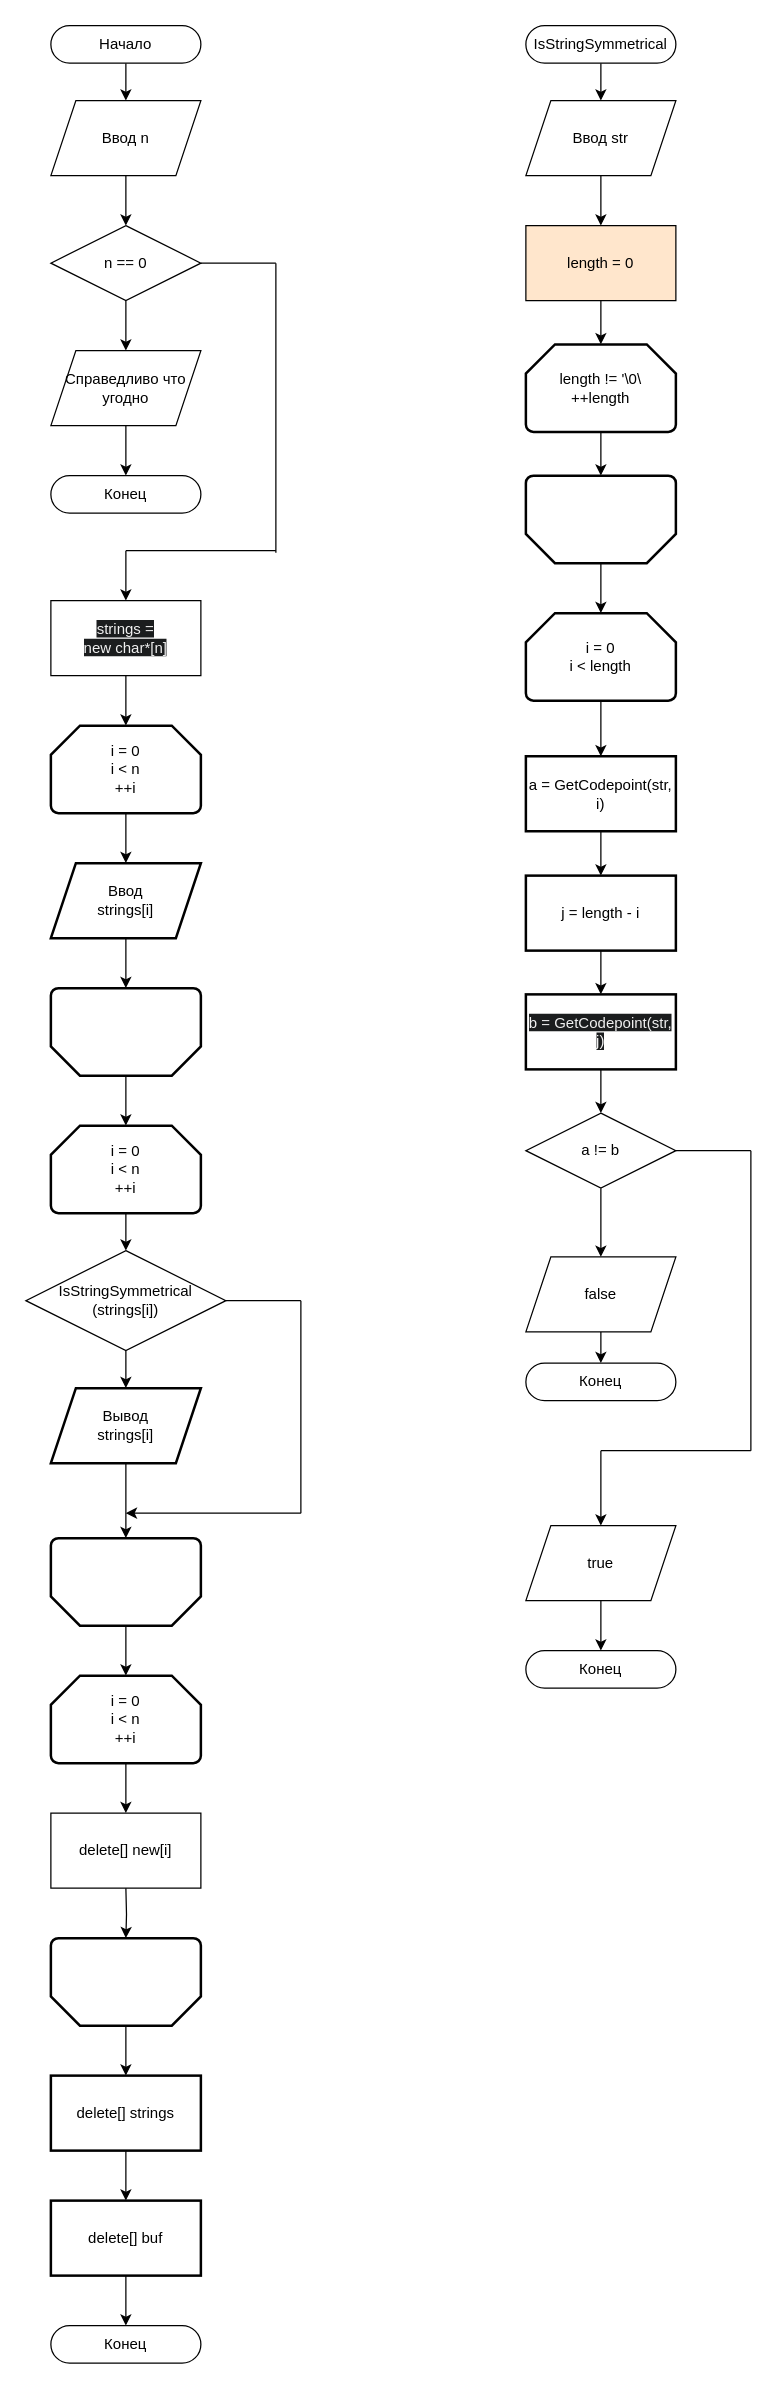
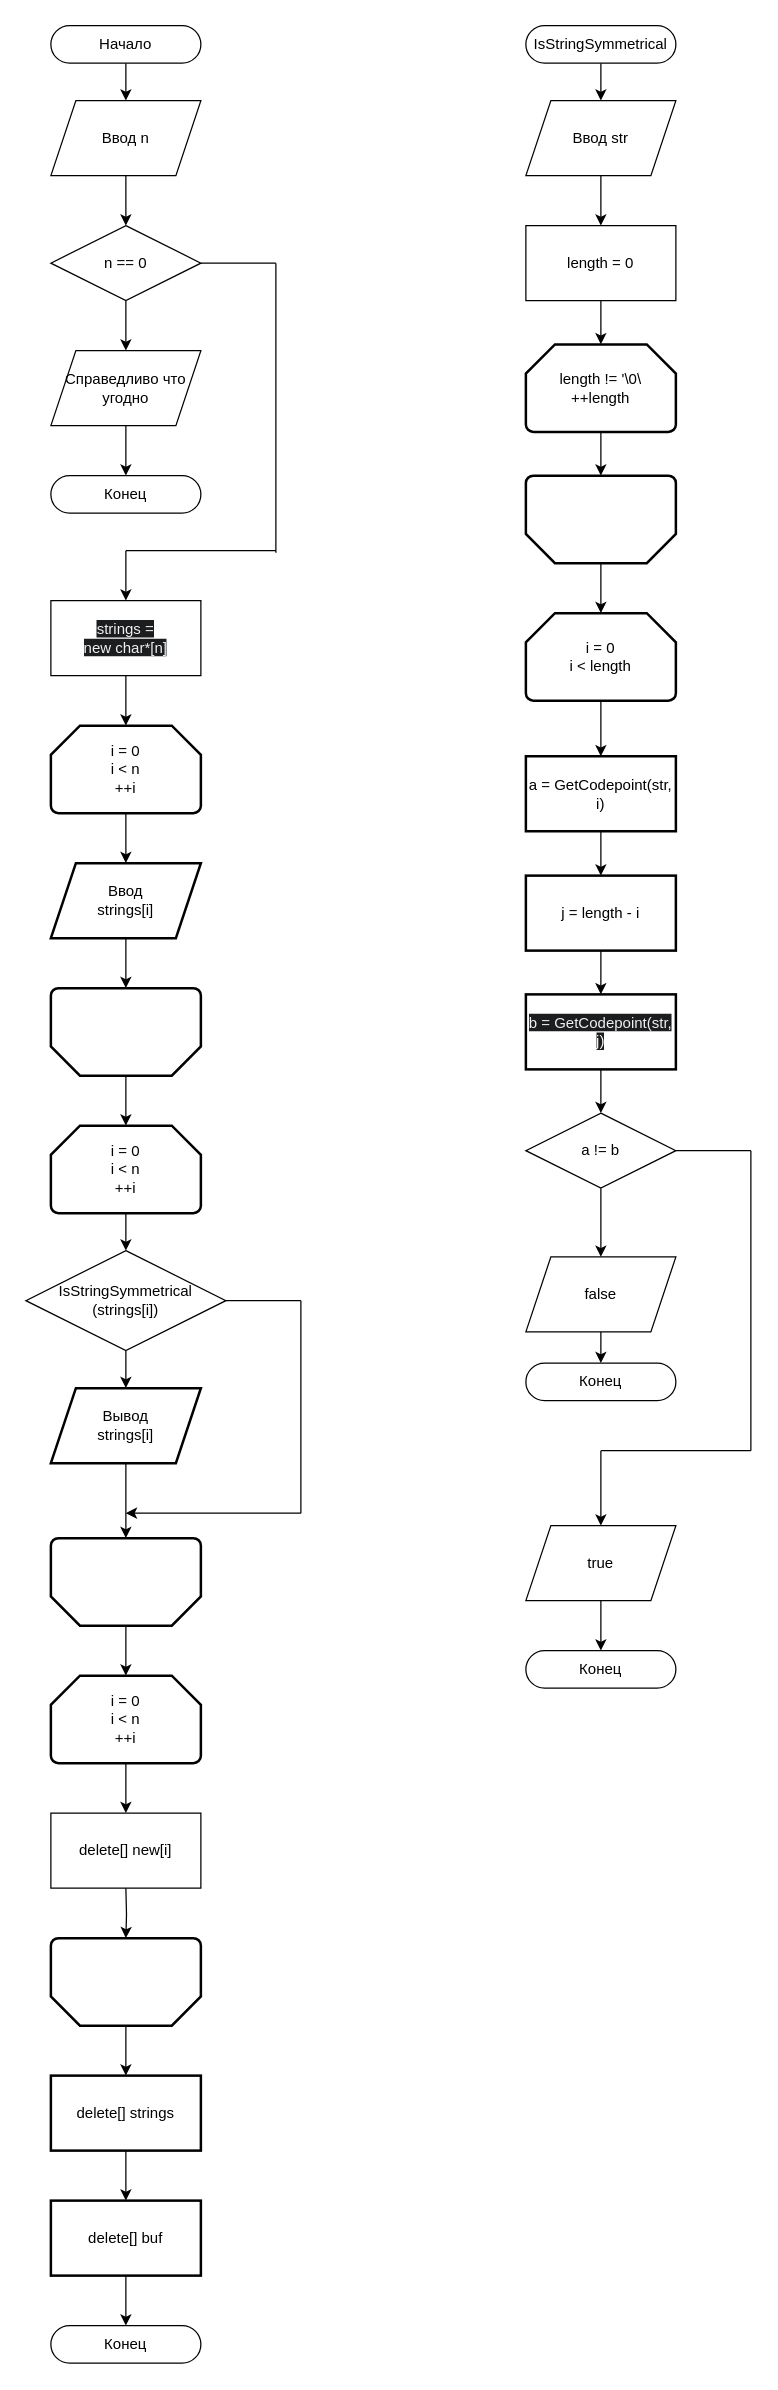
(601, 263) -> (601, 263)
